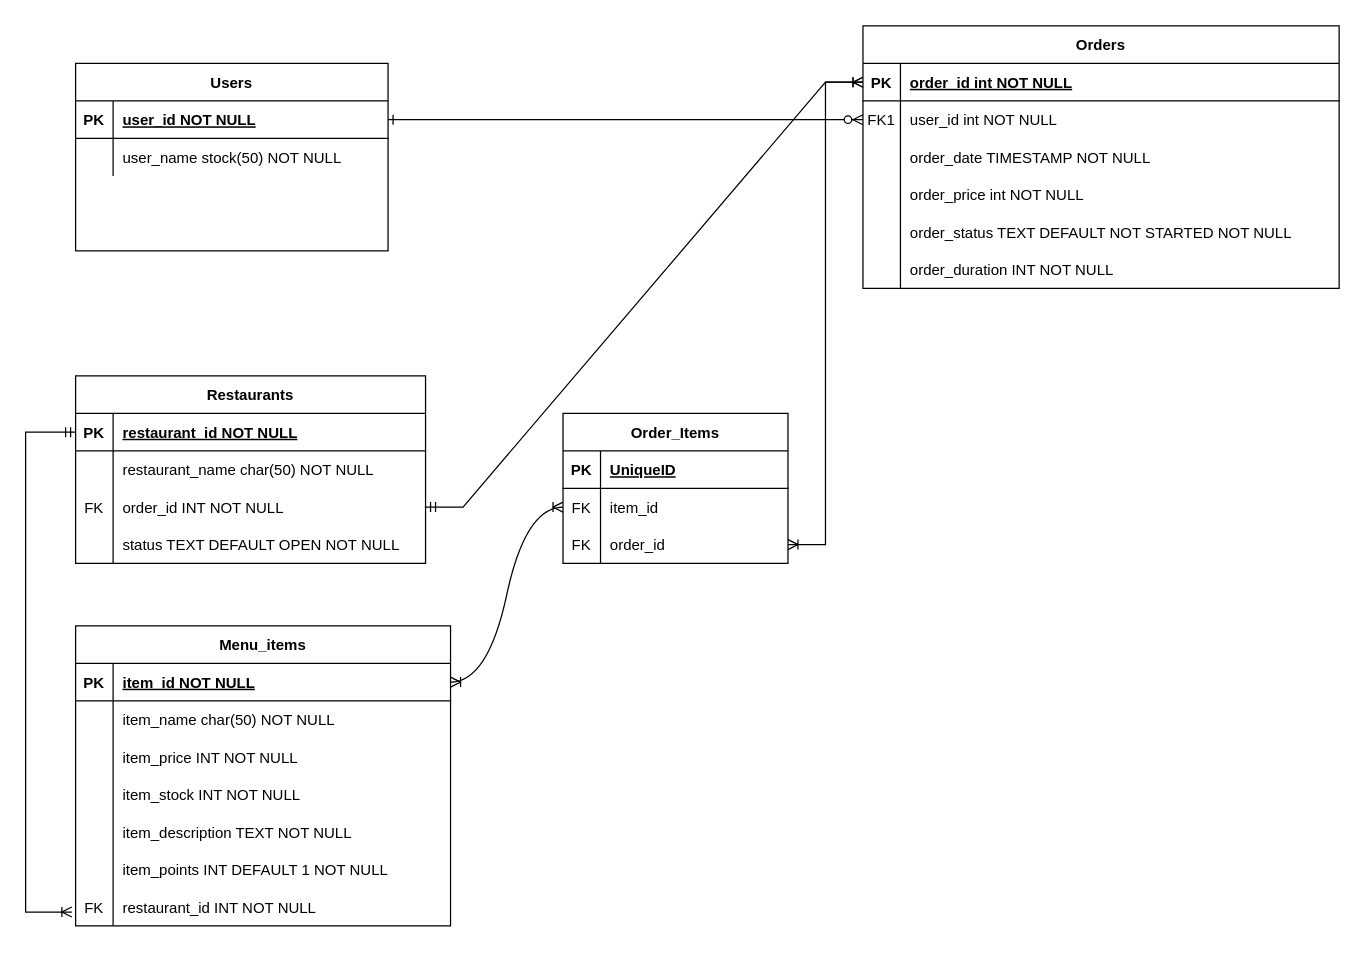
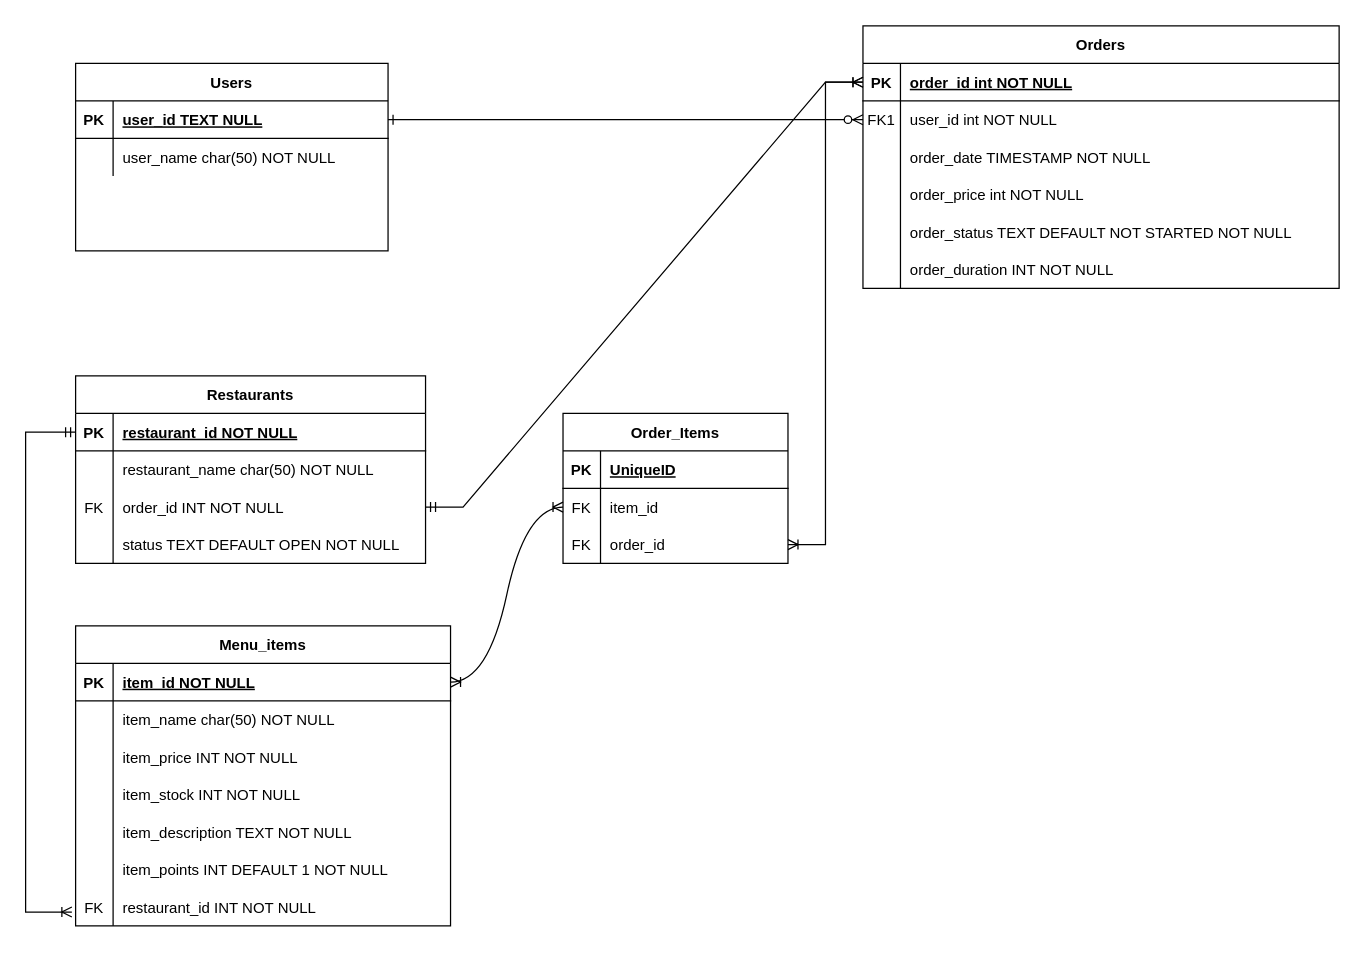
(184, 120) -> (188, 120)
(234, 158) -> (230, 158)
